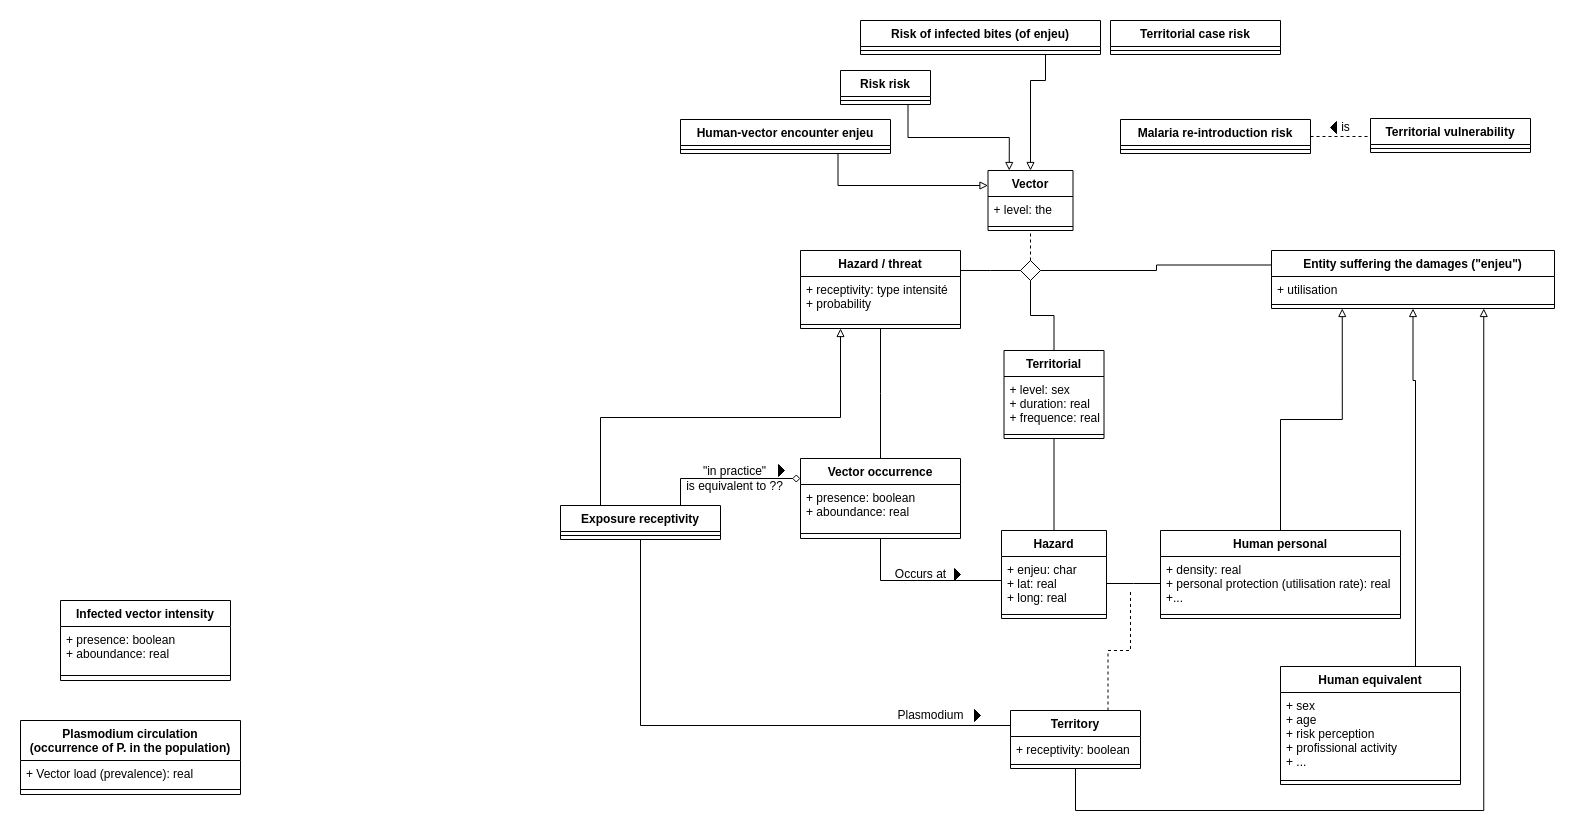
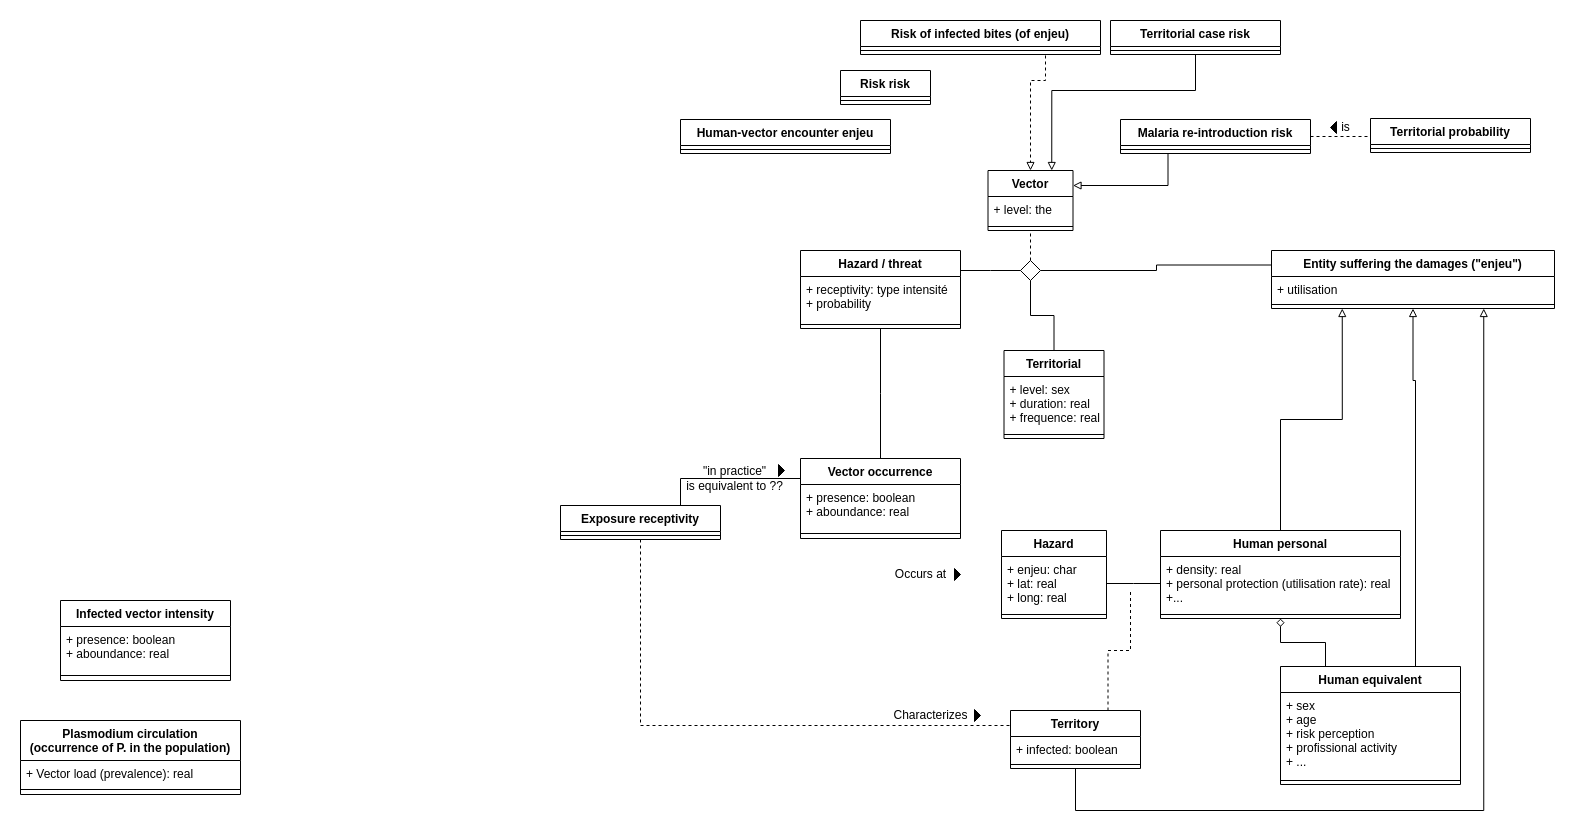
none -> (1106, 91)
(1031, 101) -> (1031, 101)
(1450, 132) -> (1450, 132)
(954, 138) -> none
(893, 186) -> none
none -> (1140, 186)
(717, 418) -> none
(792, 479) -> (796, 479)
(1054, 486) -> none
(919, 581) -> none
none -> (1308, 643)
(931, 716) -> (931, 716)
(734, 726) -> (734, 726)
(1081, 750) -> (1072, 750)
